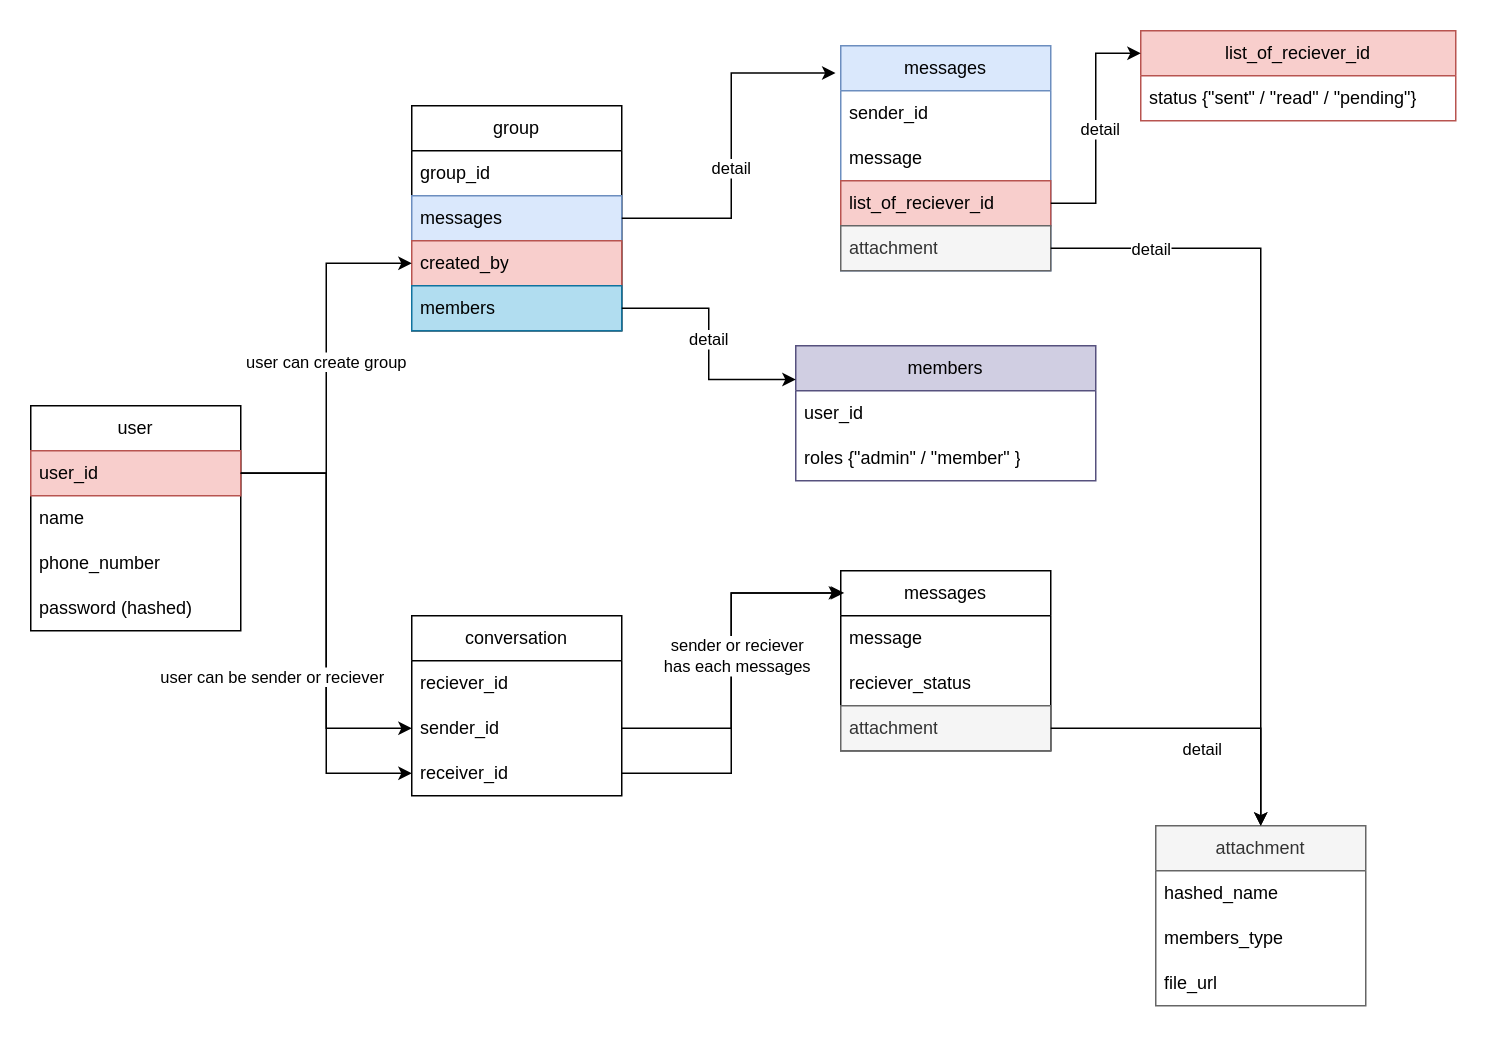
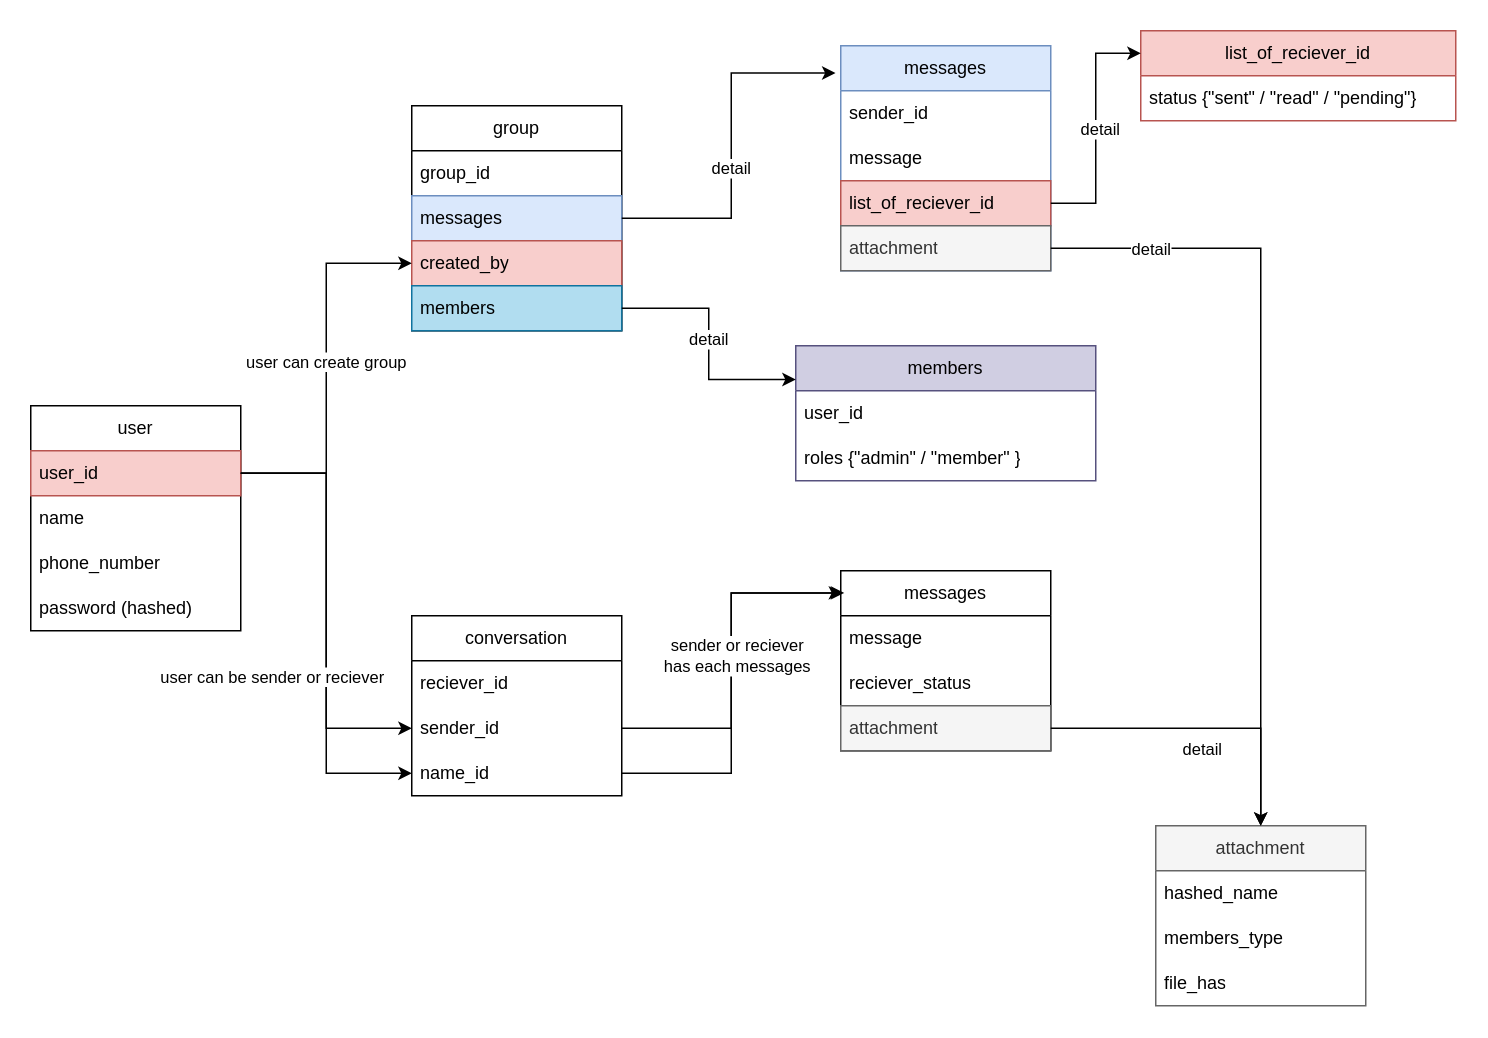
(472, 773) -> (454, 773)
(1198, 983) -> (1200, 983)
